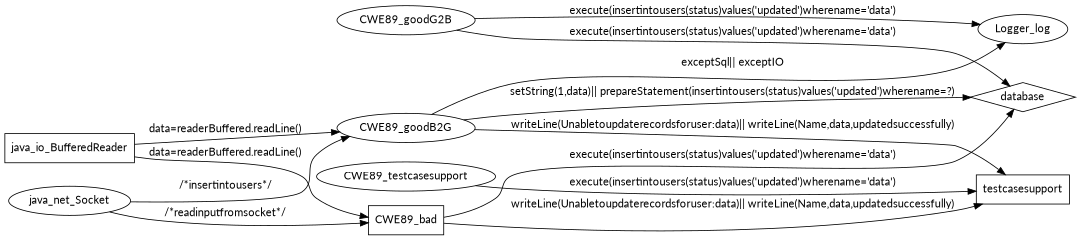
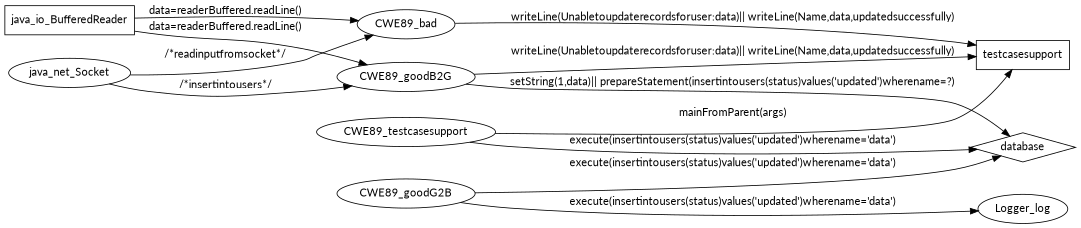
(715, 79) -> none
(727, 167) -> (719, 154)
(733, 183) -> (733, 113)
(406, 220) -> (406, 24)
